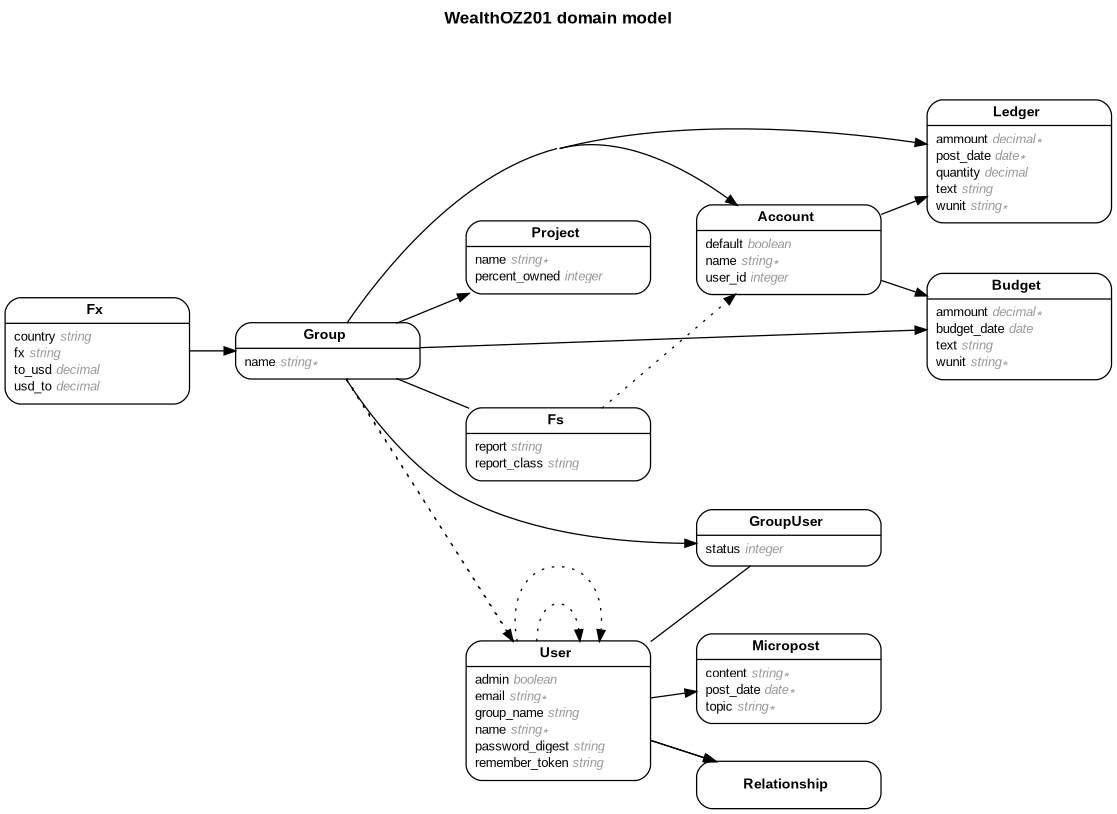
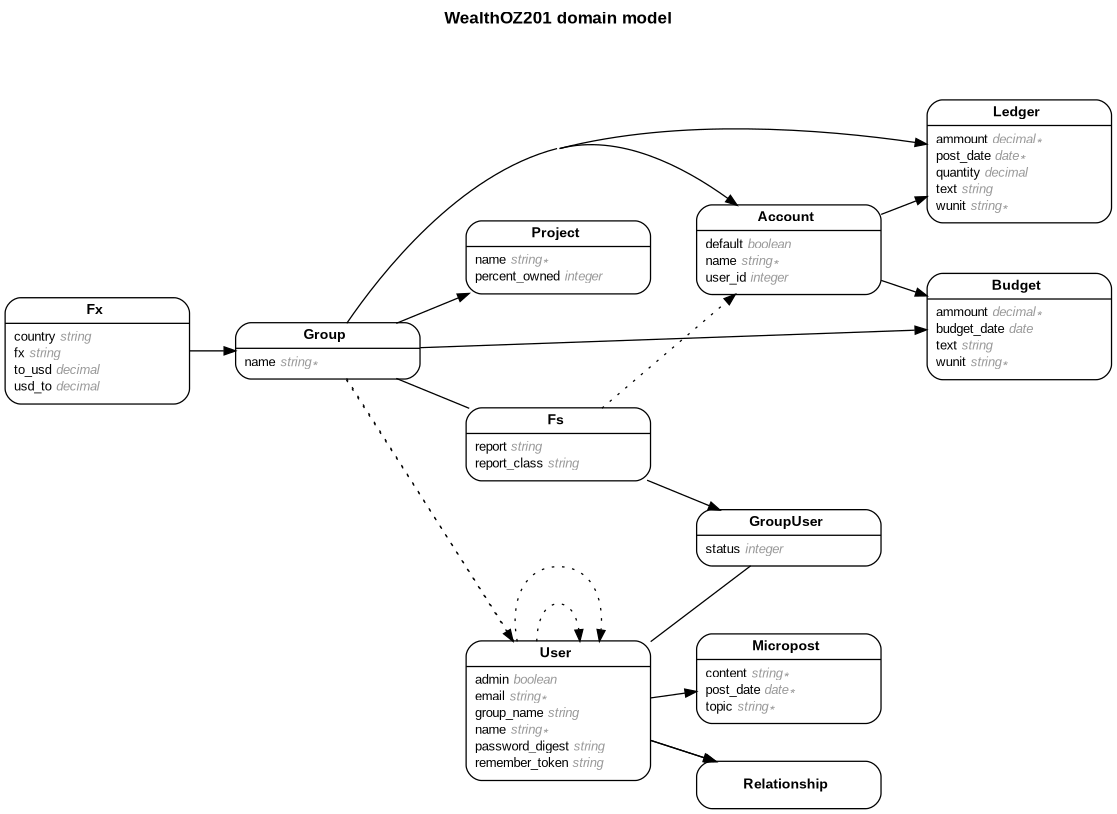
(490, 510) -> (678, 493)
